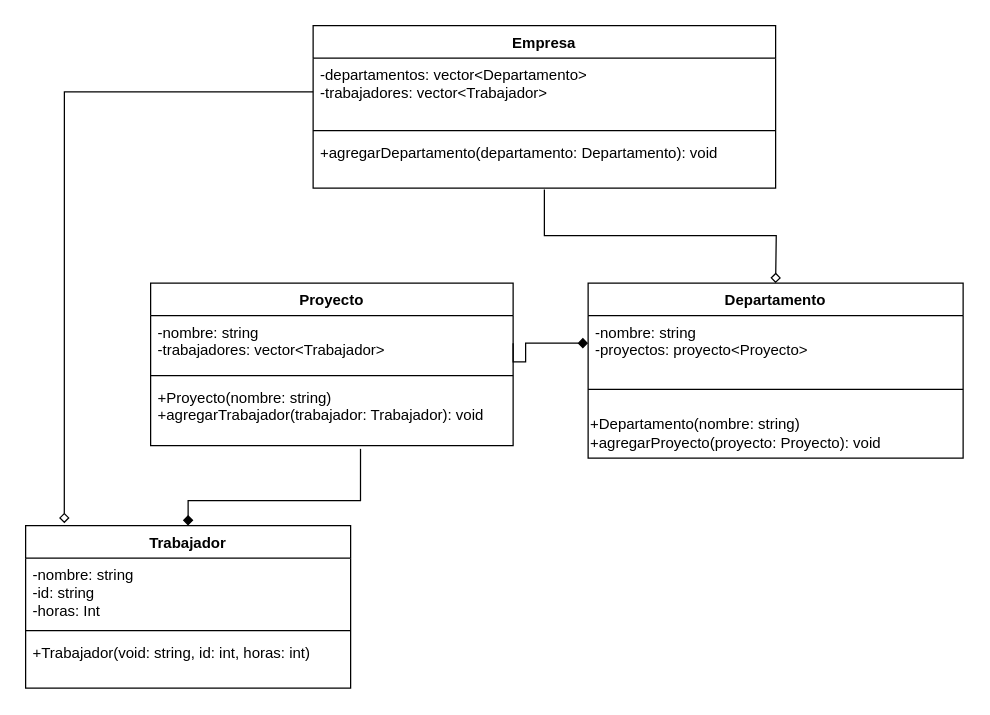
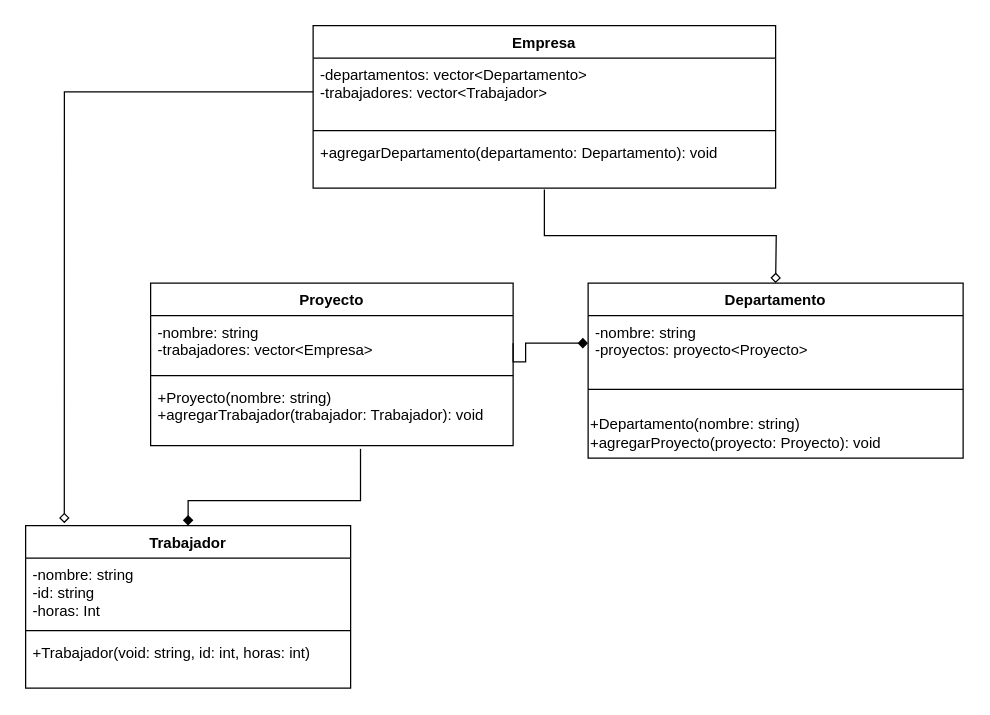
(293, 342) -> (280, 342)
